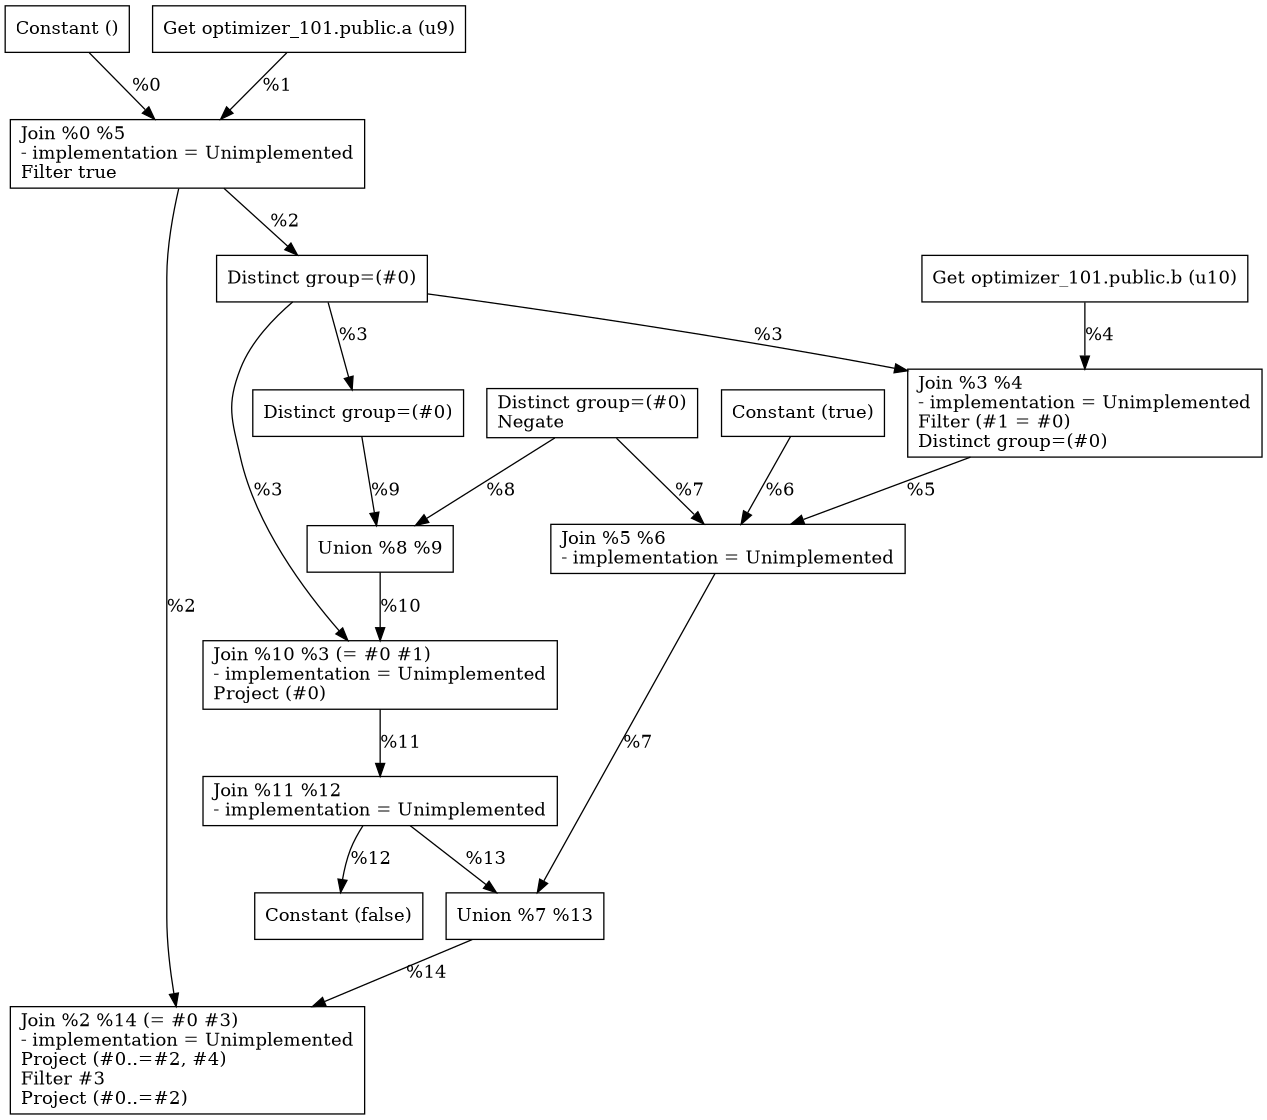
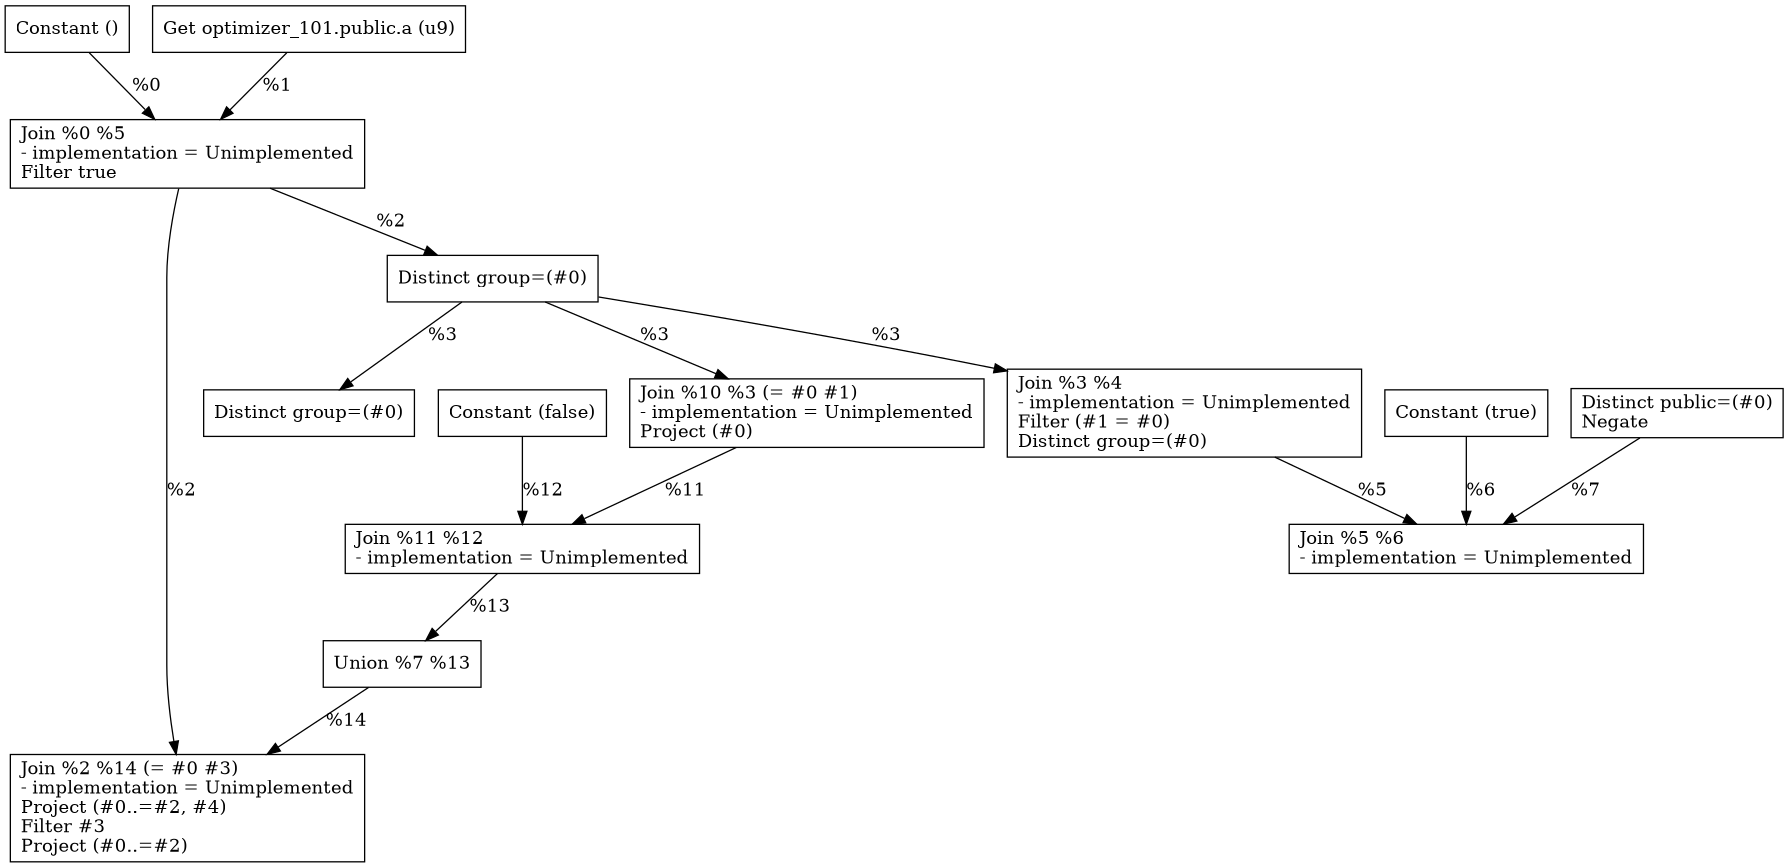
(1085, 279) -> none
(592, 413) -> (1677, 413)
(380, 549) -> none
(629, 727) -> none
(350, 852) -> (522, 474)
